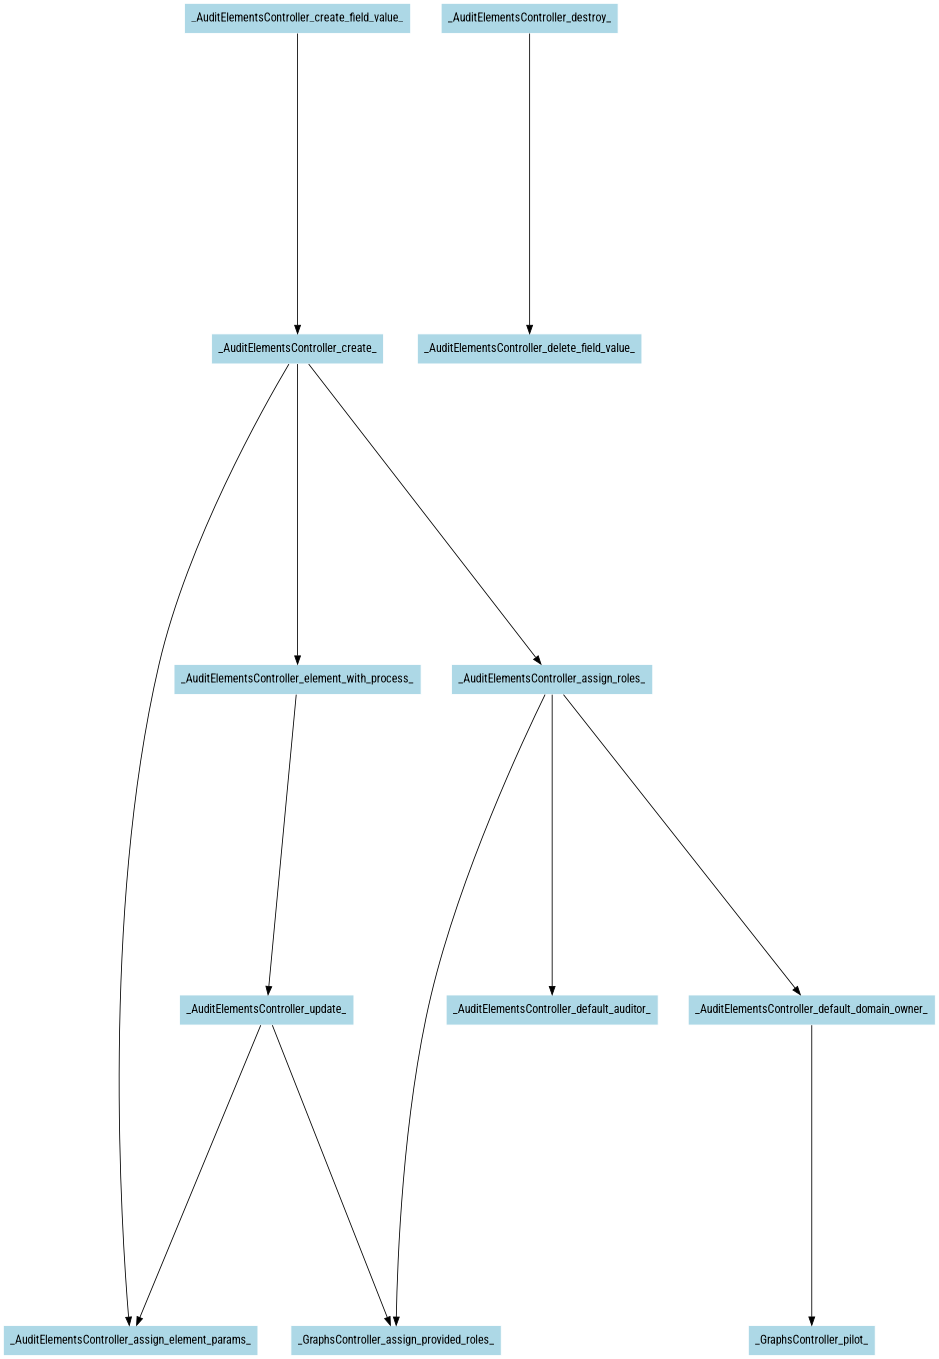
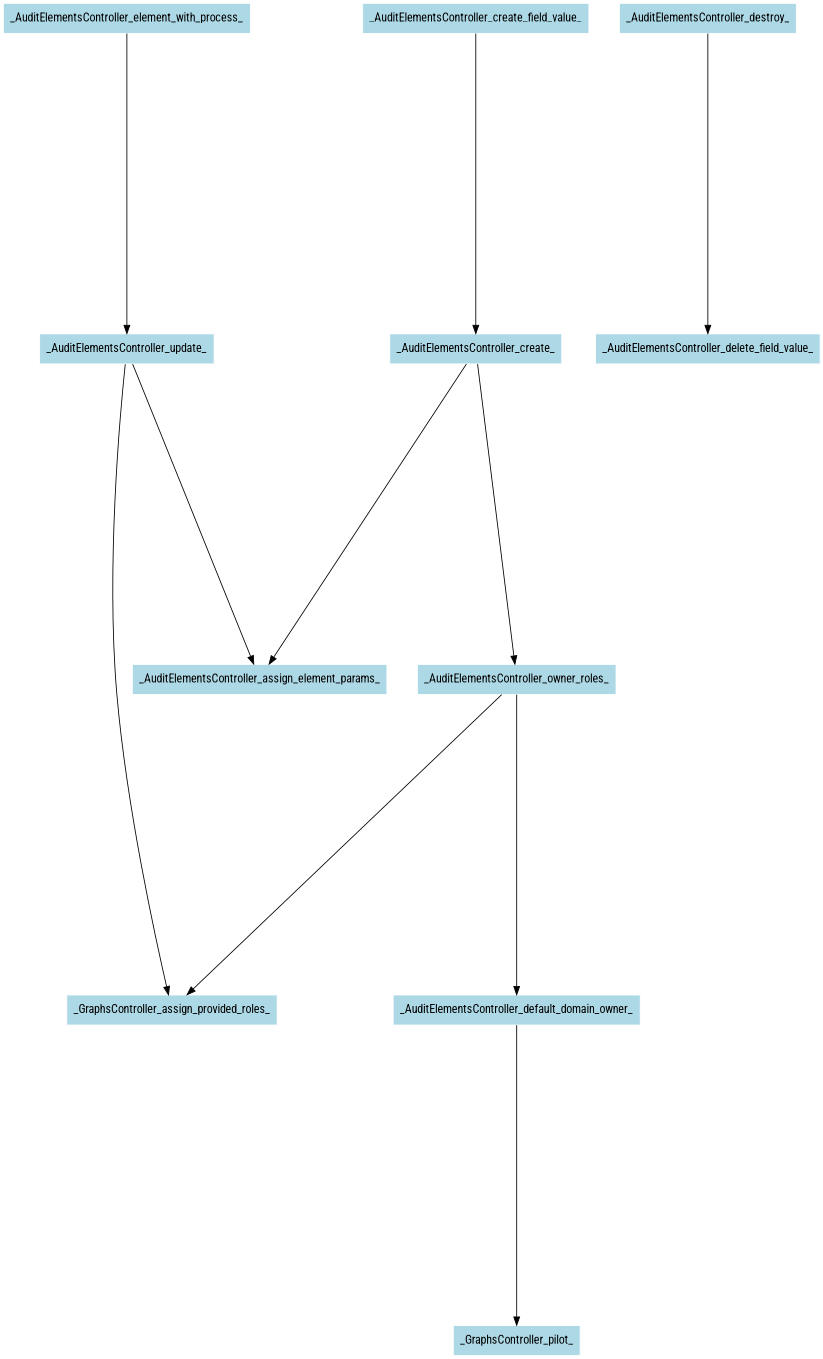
(298, 510) -> none
(552, 679) -> (517, 679)
(552, 1010) -> none
